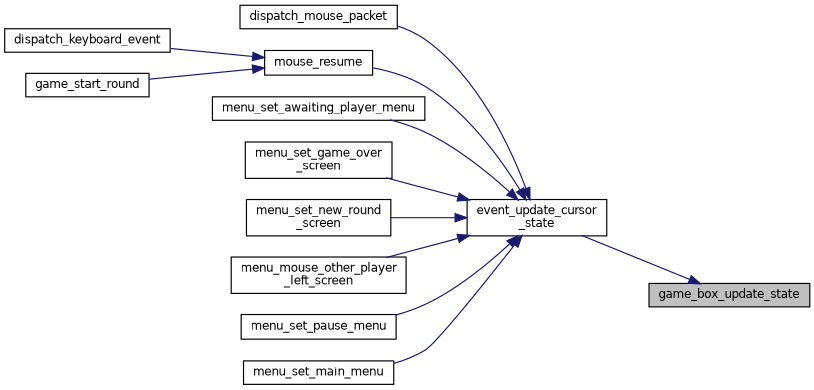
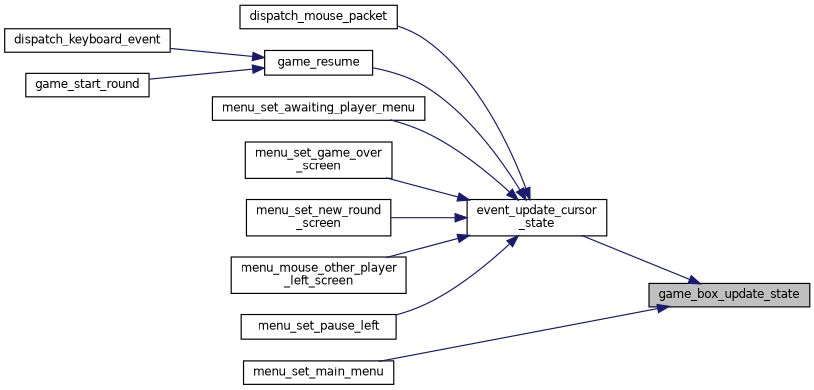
(319, 63) -> (319, 63)
(460, 312) -> (518, 335)
(319, 327) -> (319, 327)
